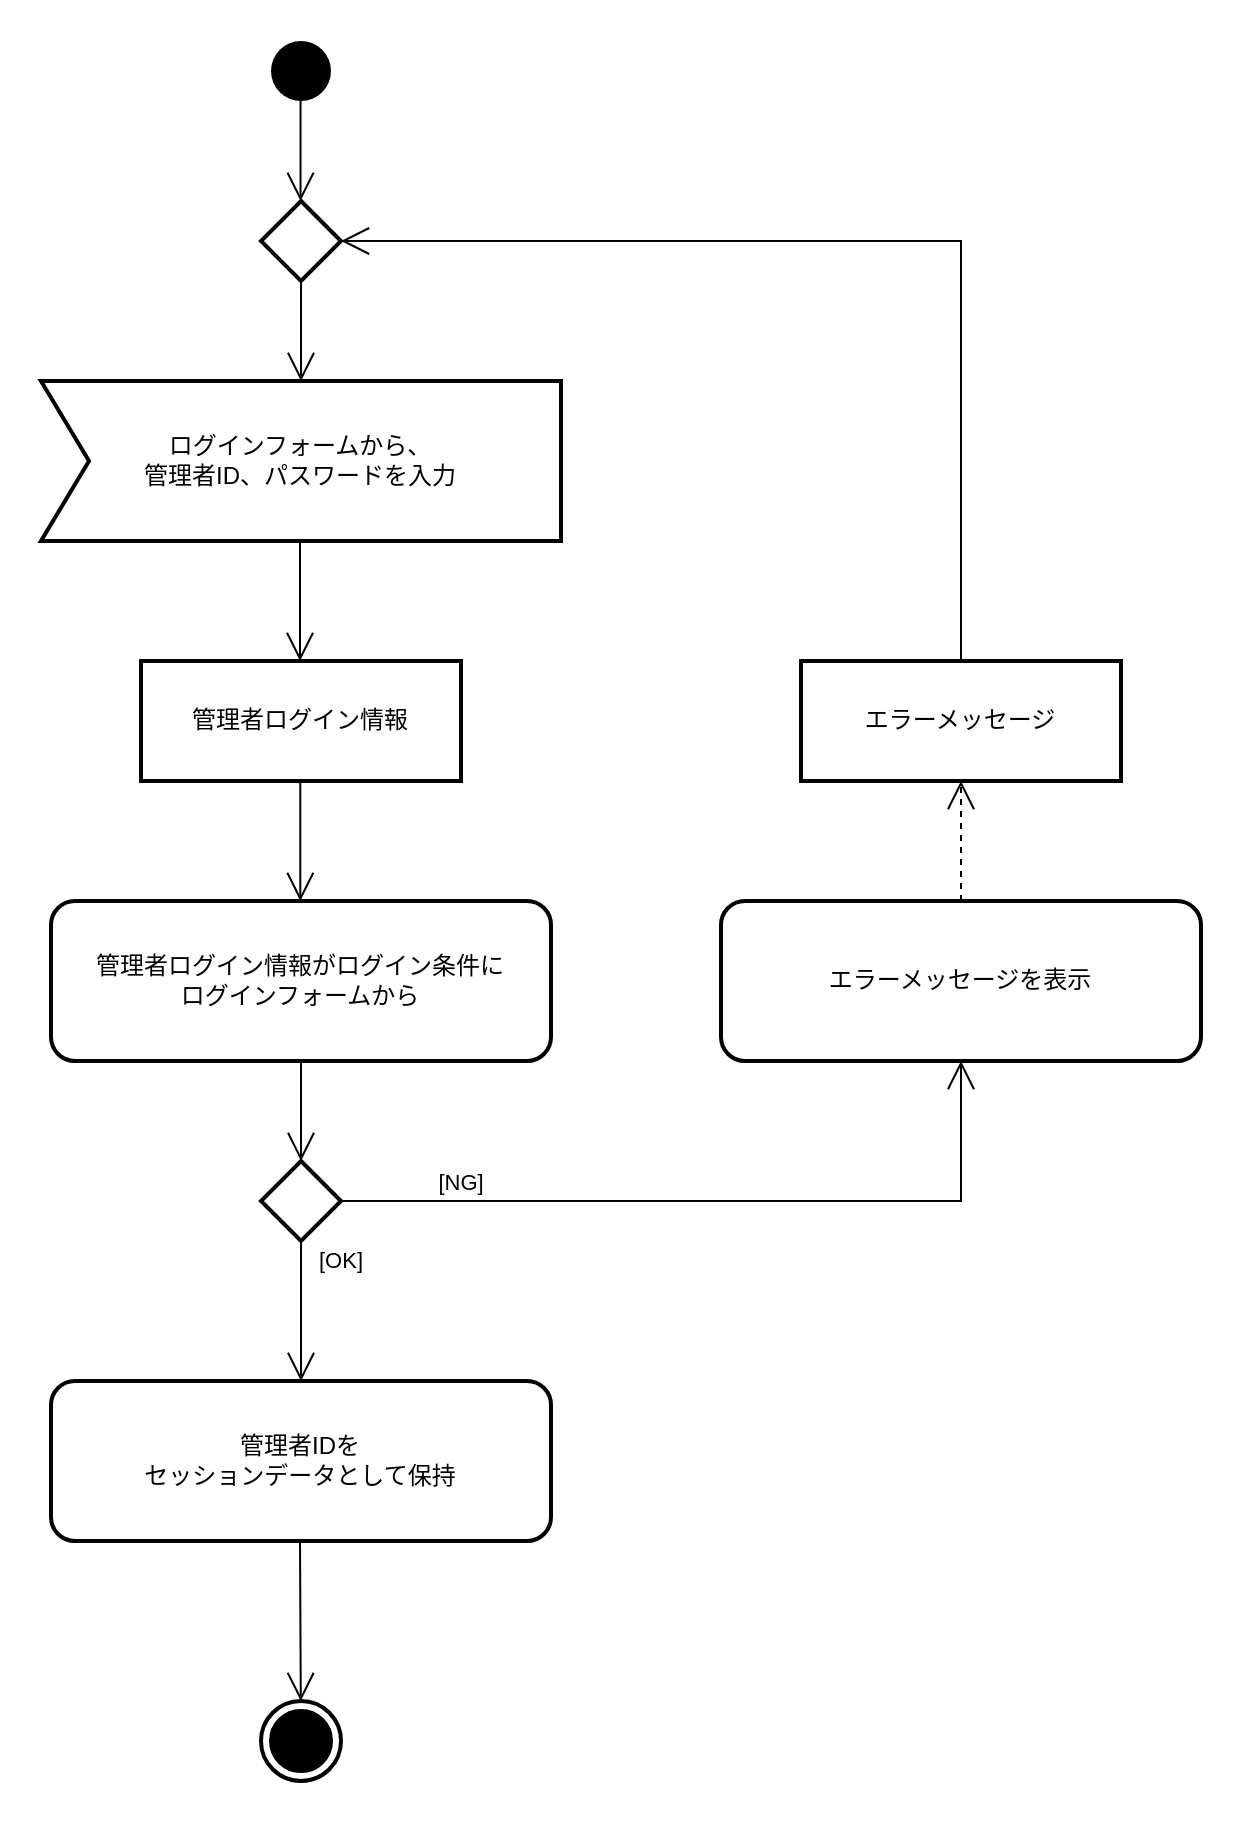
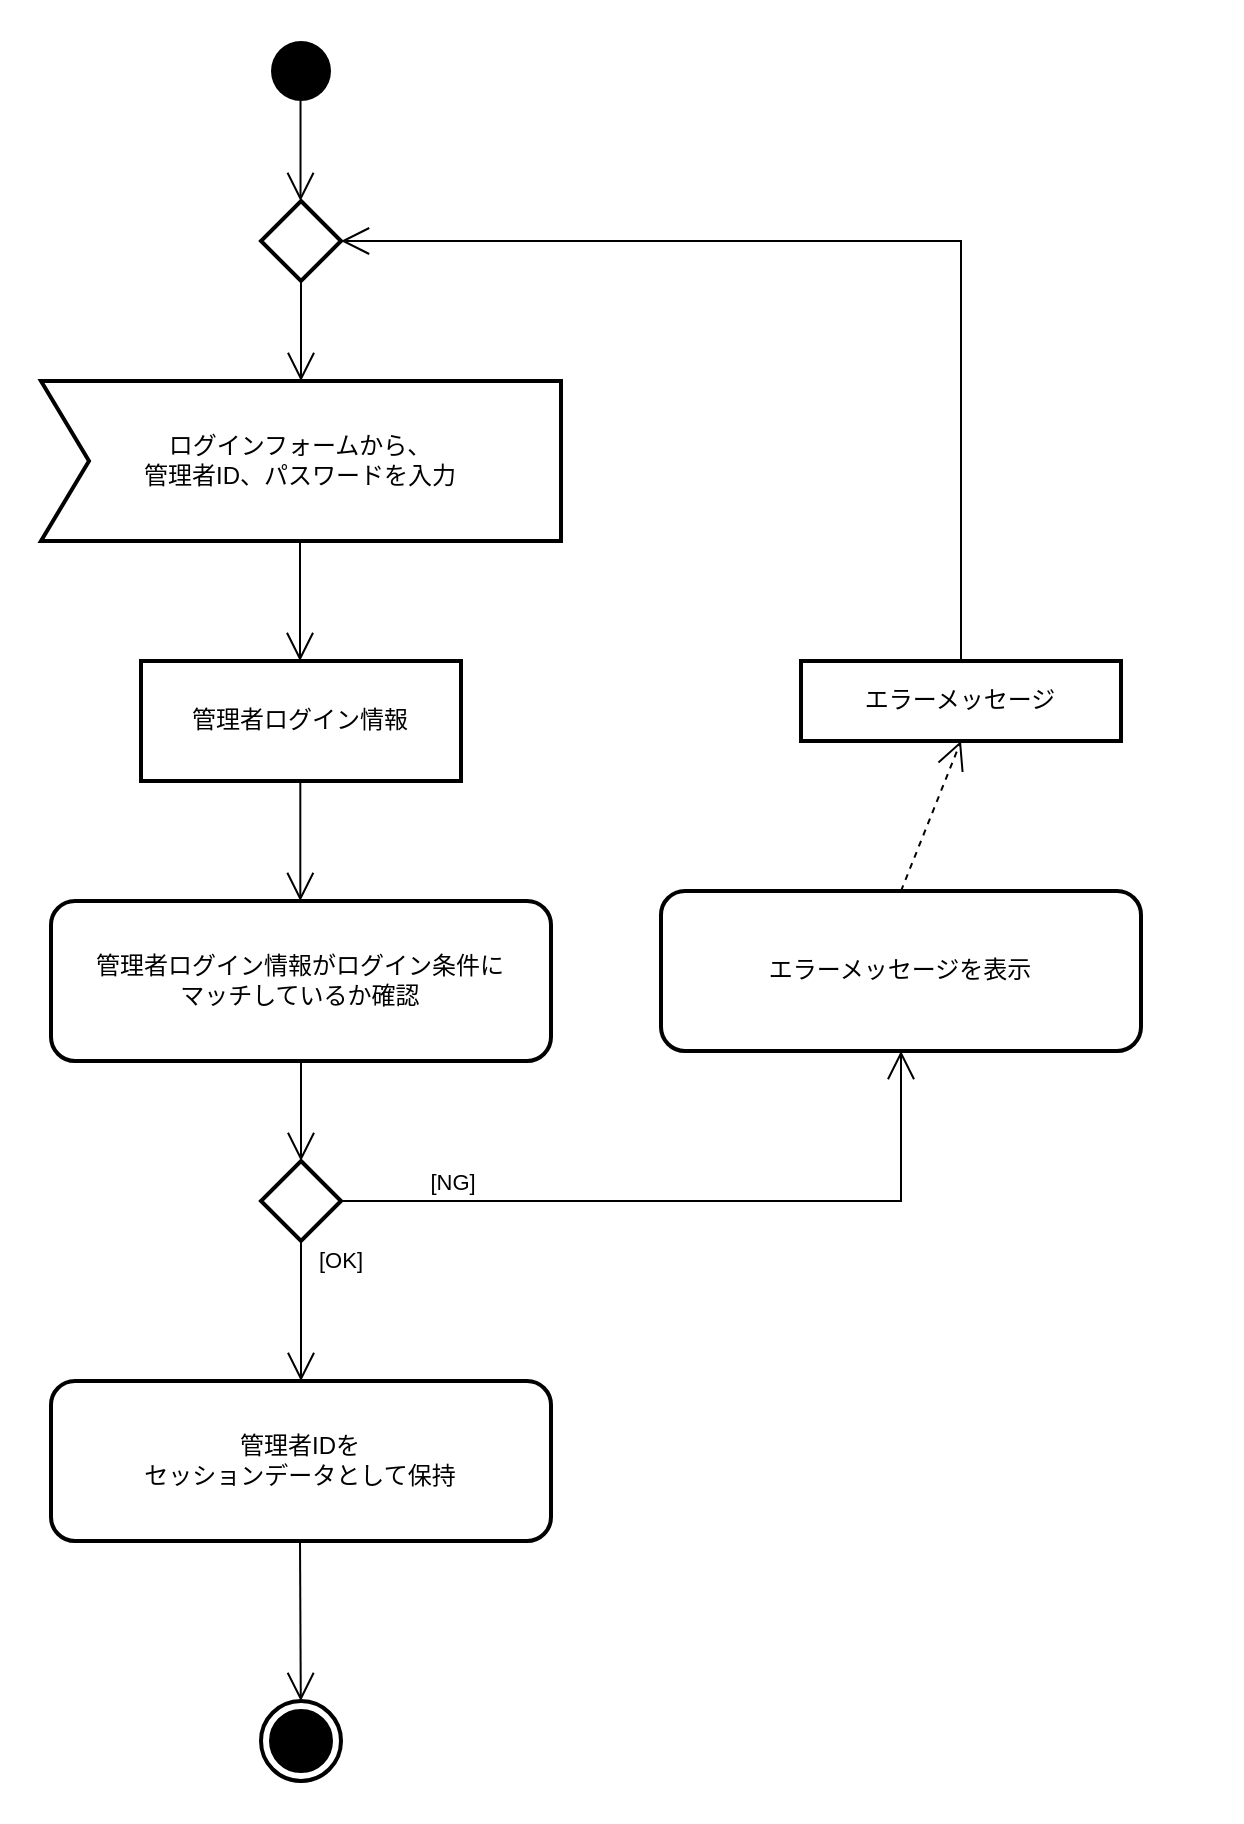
(961, 721) -> (961, 701)
(301, 981) -> (301, 981)
(961, 981) -> (901, 971)
